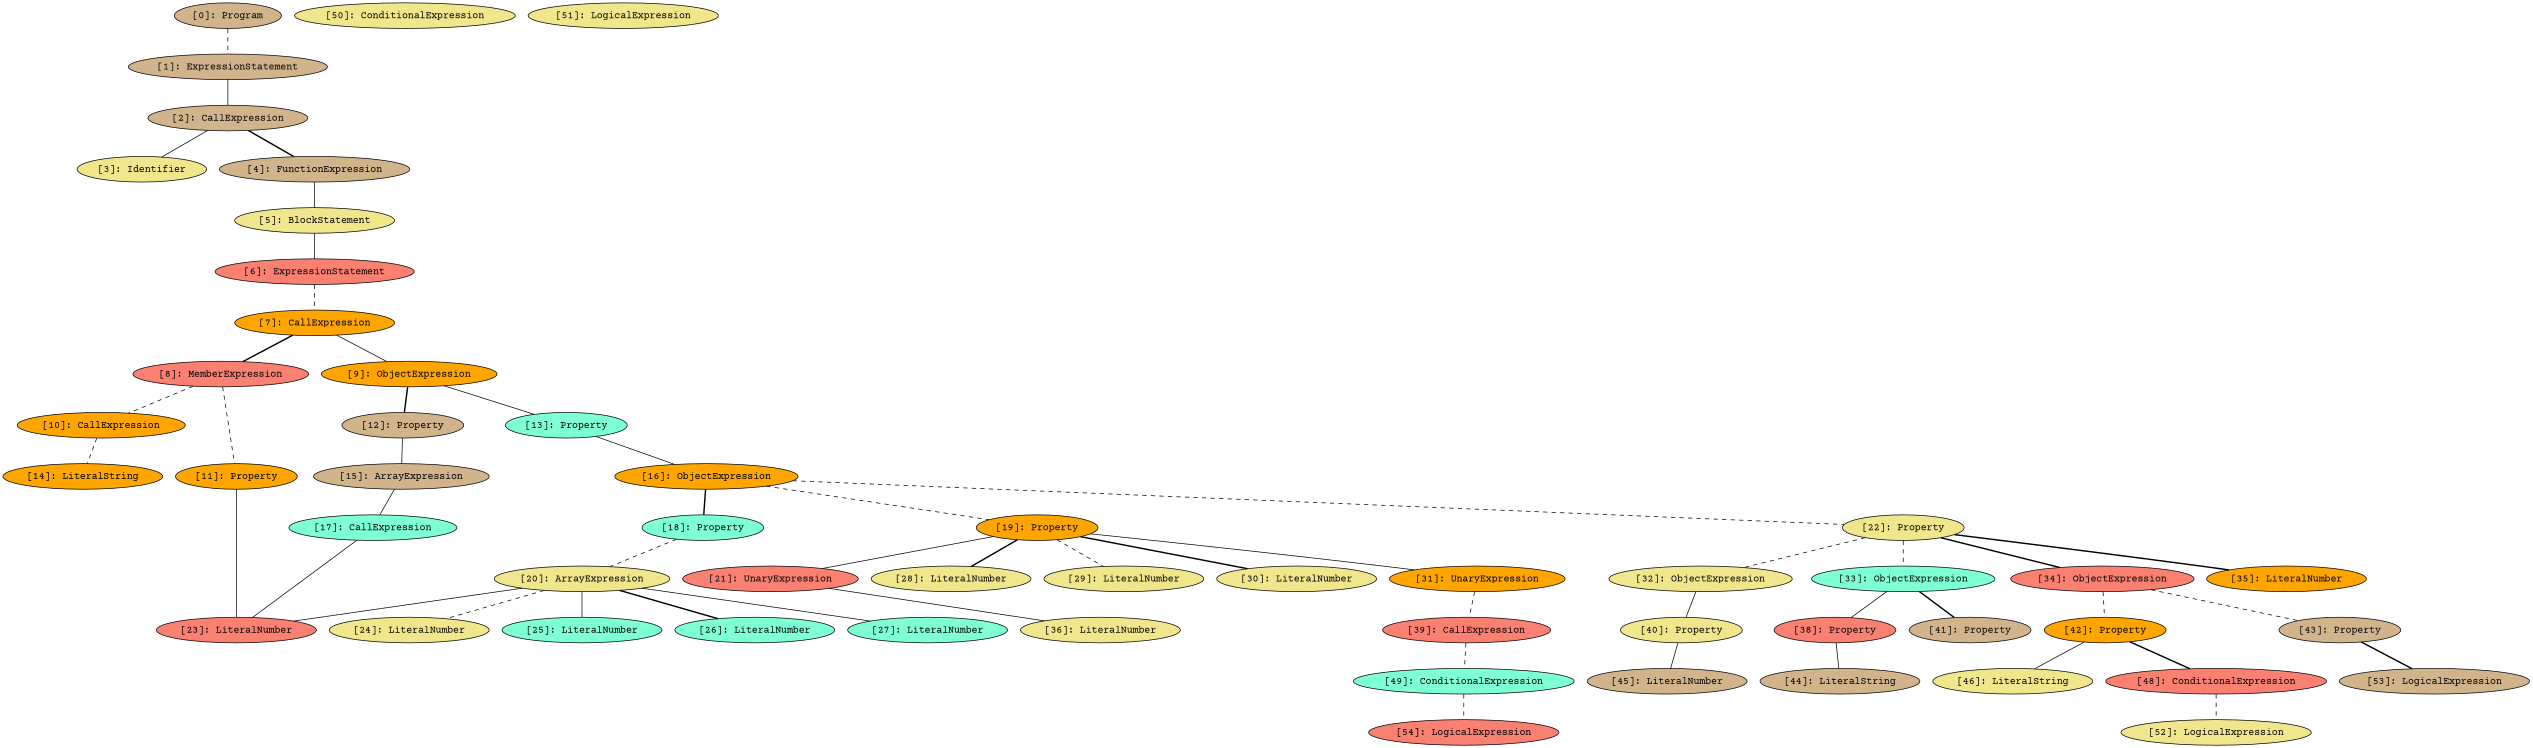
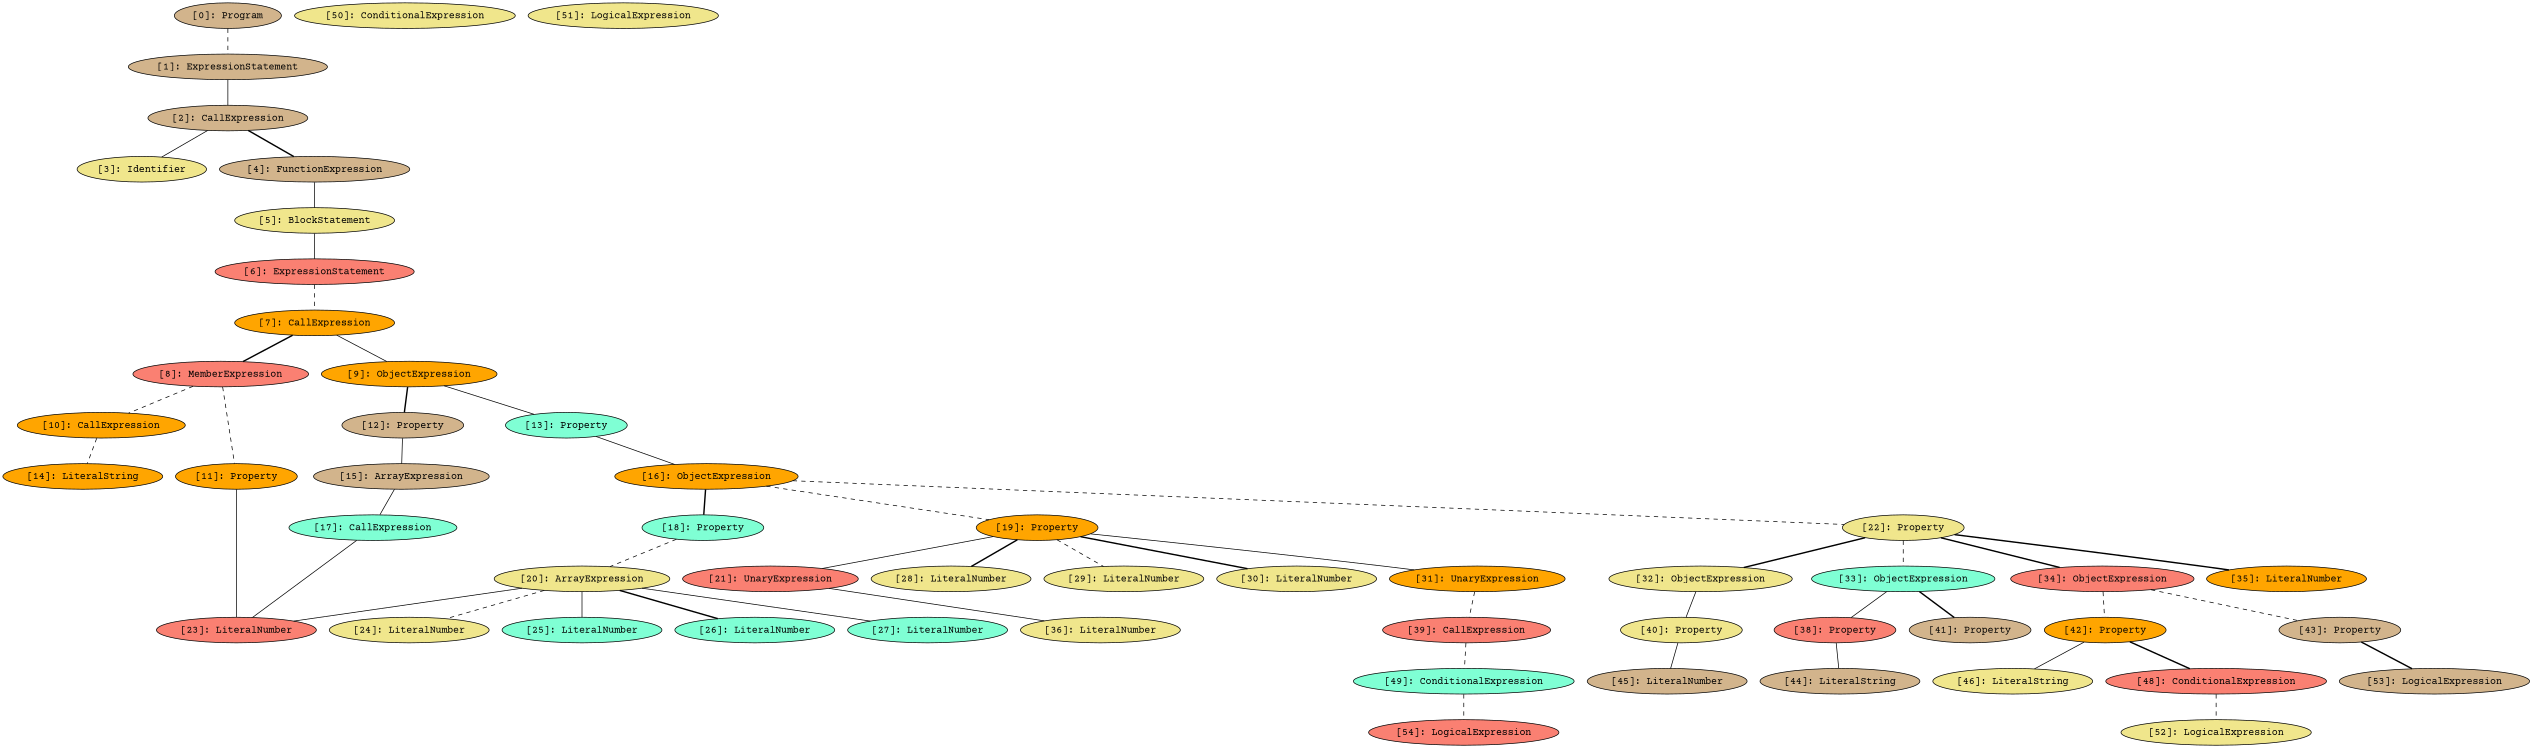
(1804, 553) -> (1804, 553)
